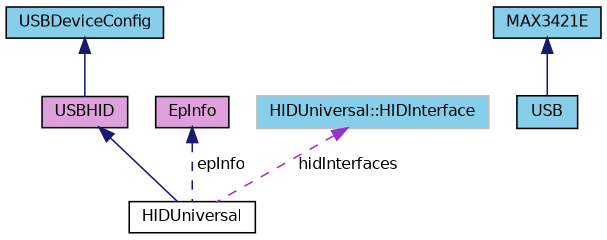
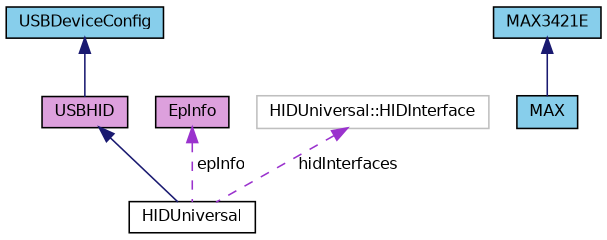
(373, 112) -> (373, 112)
(547, 112) -> (547, 112)
(192, 172) -> (192, 172)
